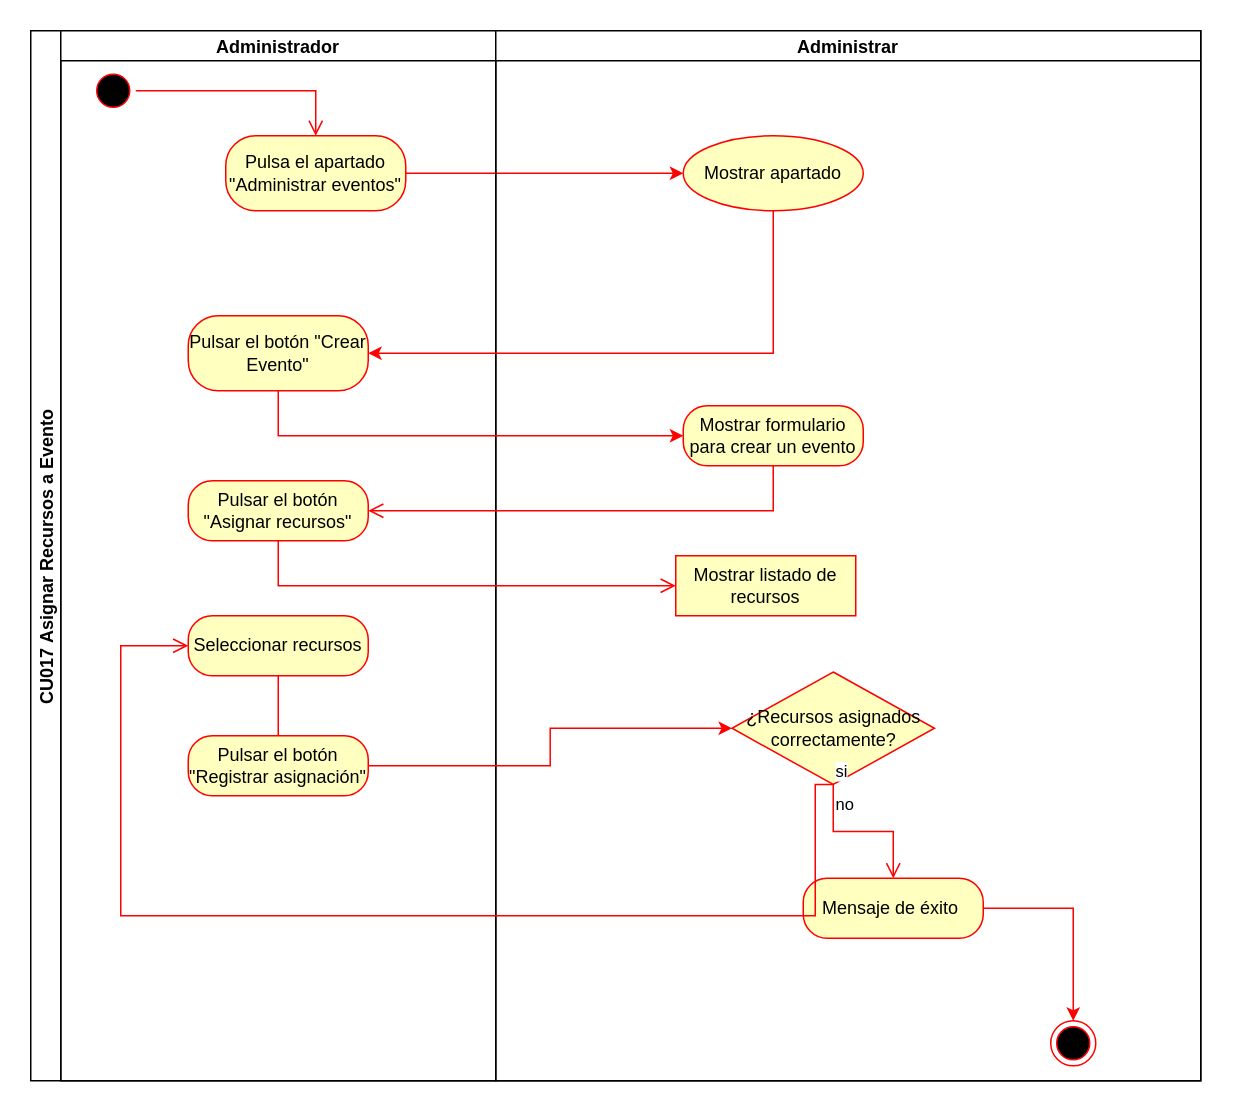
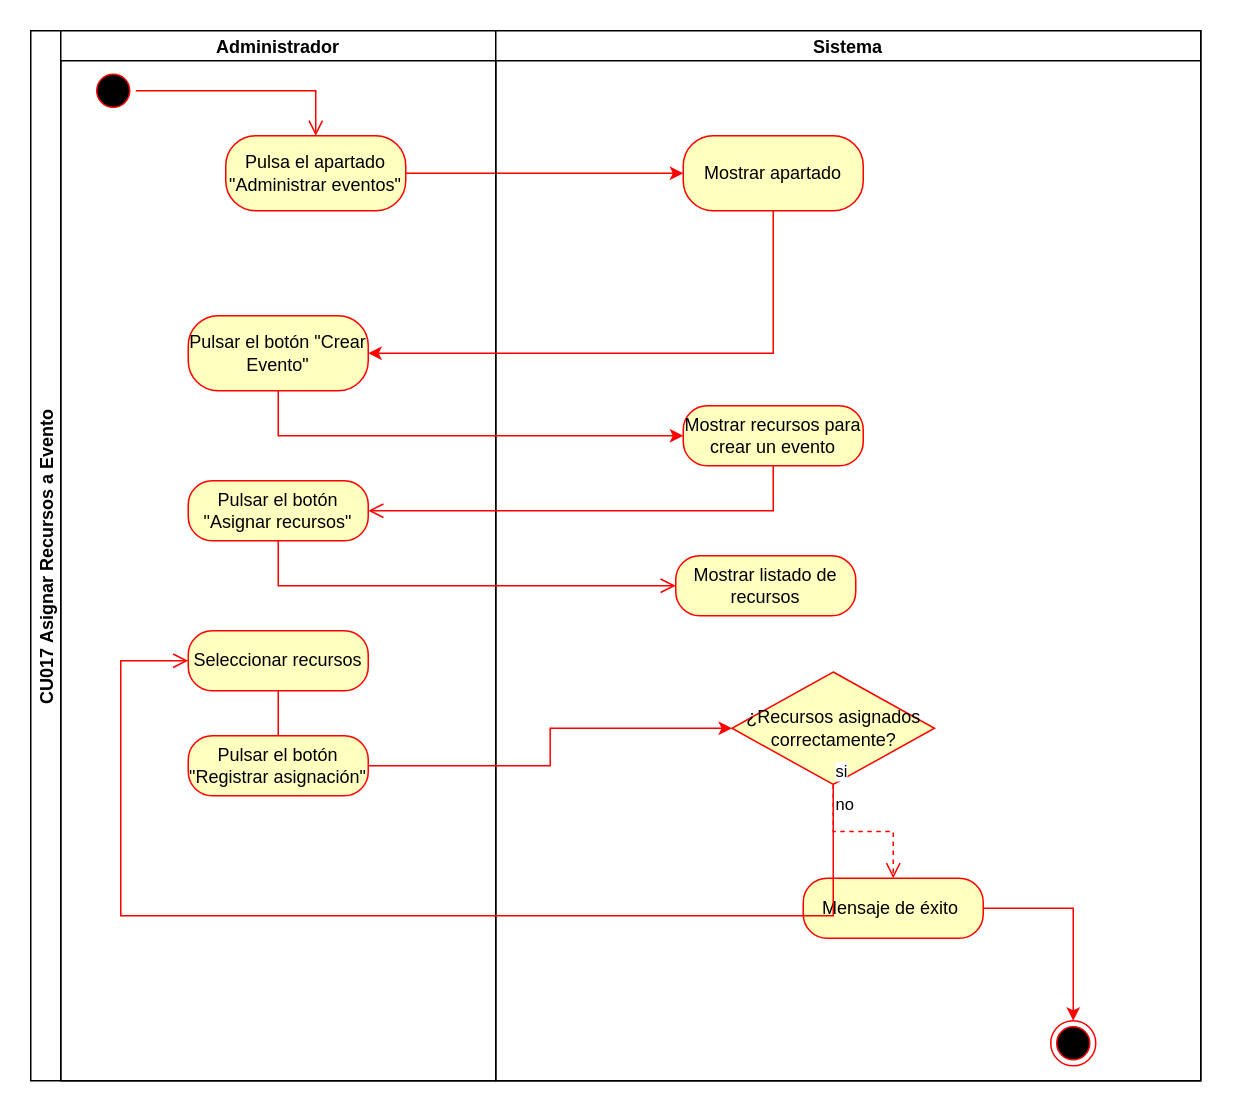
(848, 47) -> (848, 47)
(773, 173) -> (773, 173)
(773, 436) -> (773, 436)
(766, 586) -> (766, 586)
(278, 646) -> (278, 661)
(886, 831) -> (886, 831)
